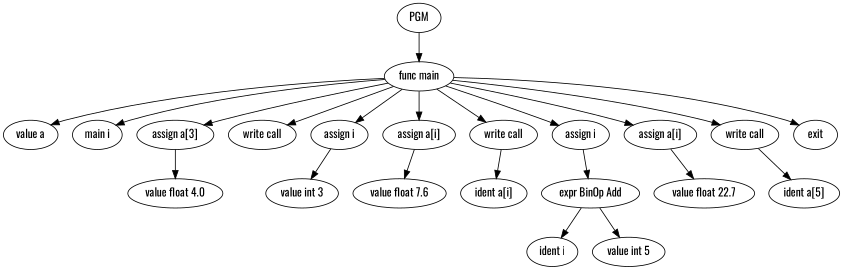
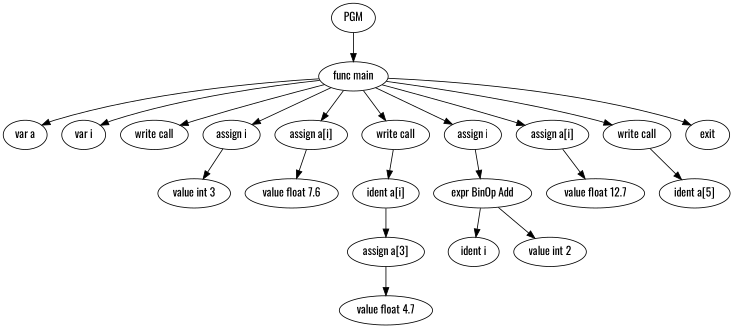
(300, 102) -> (386, 219)
(31, 135) -> (25, 135)
(97, 135) -> (84, 135)
(175, 193) -> (386, 310)
(704, 193) -> (596, 193)
(629, 252) -> (550, 252)
